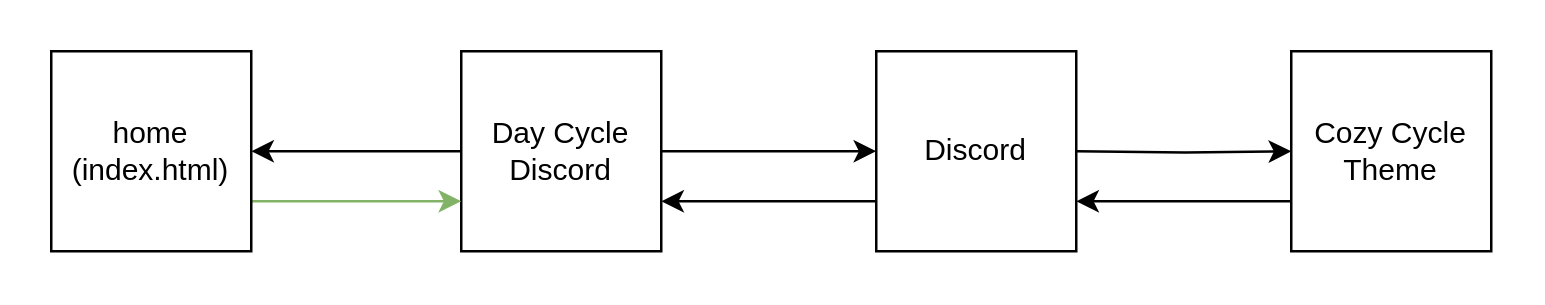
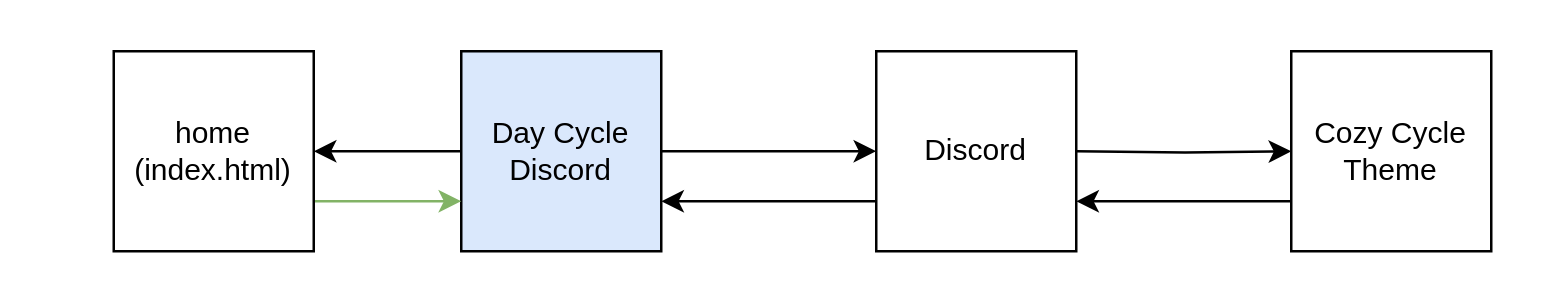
(151, 151) -> (214, 151)
(561, 151) -> (561, 151)
